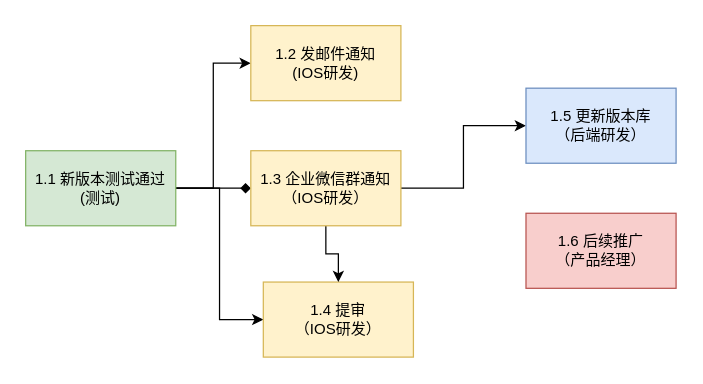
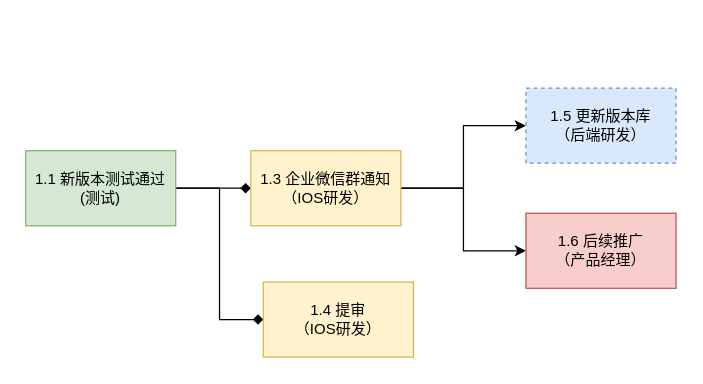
(326, 63) -> none
(213, 110) -> none
(601, 126) -> (601, 126)
(328, 254) -> (463, 248)
(253, 319) -> (252, 319)
